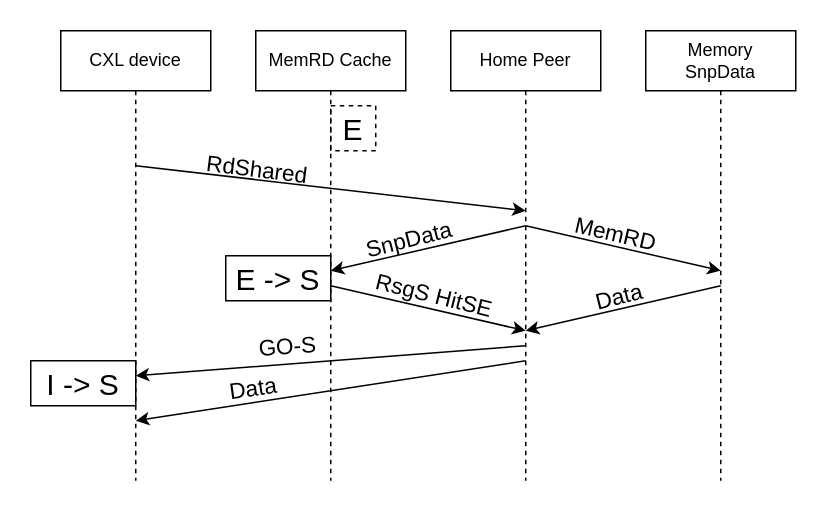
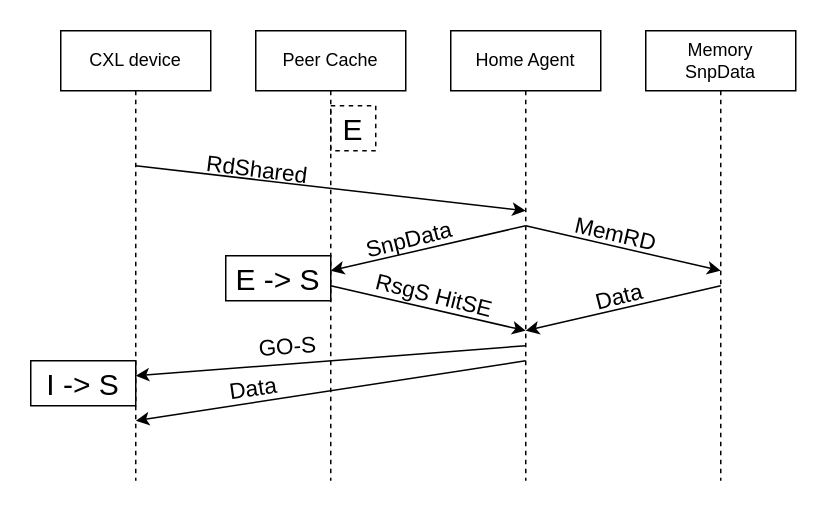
(331, 61) -> (331, 61)
(526, 61) -> (526, 61)
